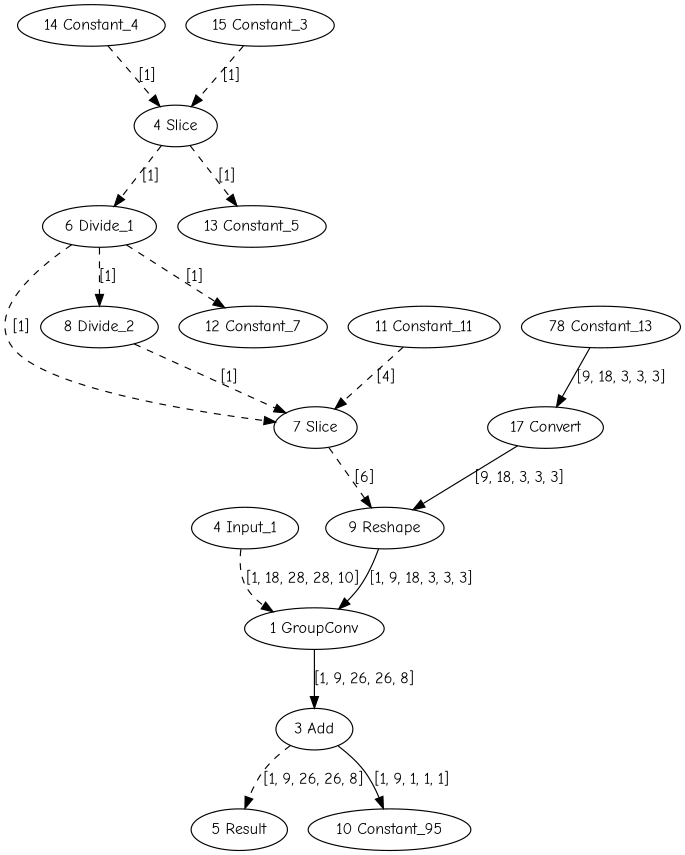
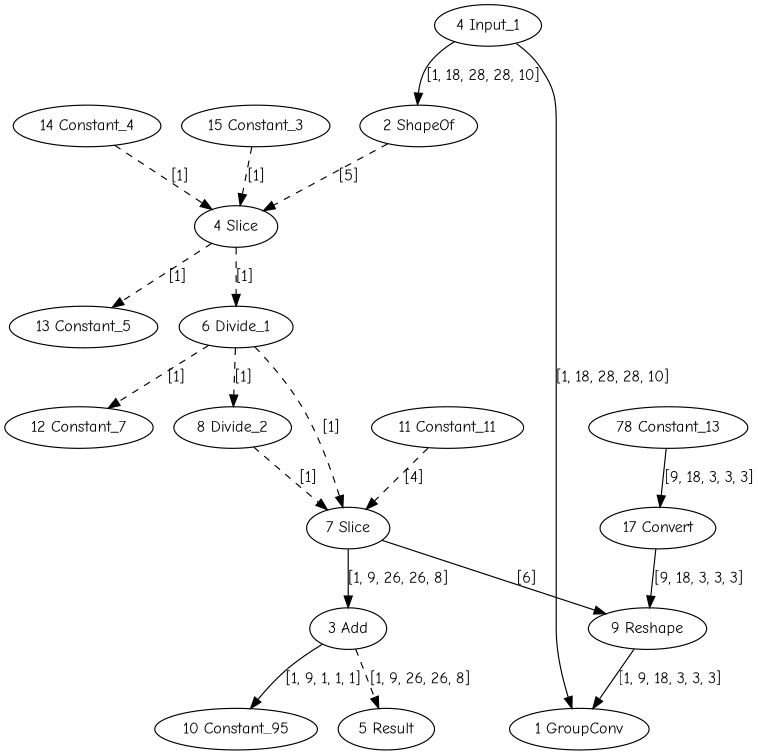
none -> (419, 126)
(347, 473) -> (488, 575)
(243, 581) -> (556, 364)
(314, 673) -> (348, 573)
